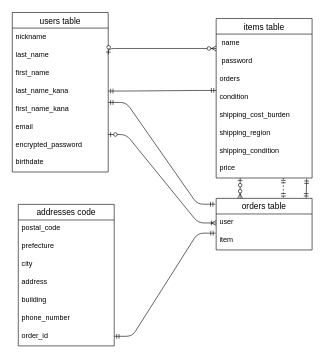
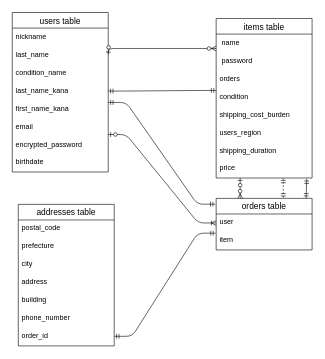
(35, 72) -> (42, 72)
(247, 132) -> (243, 132)
(252, 150) -> (251, 150)
(66, 213) -> (66, 213)
